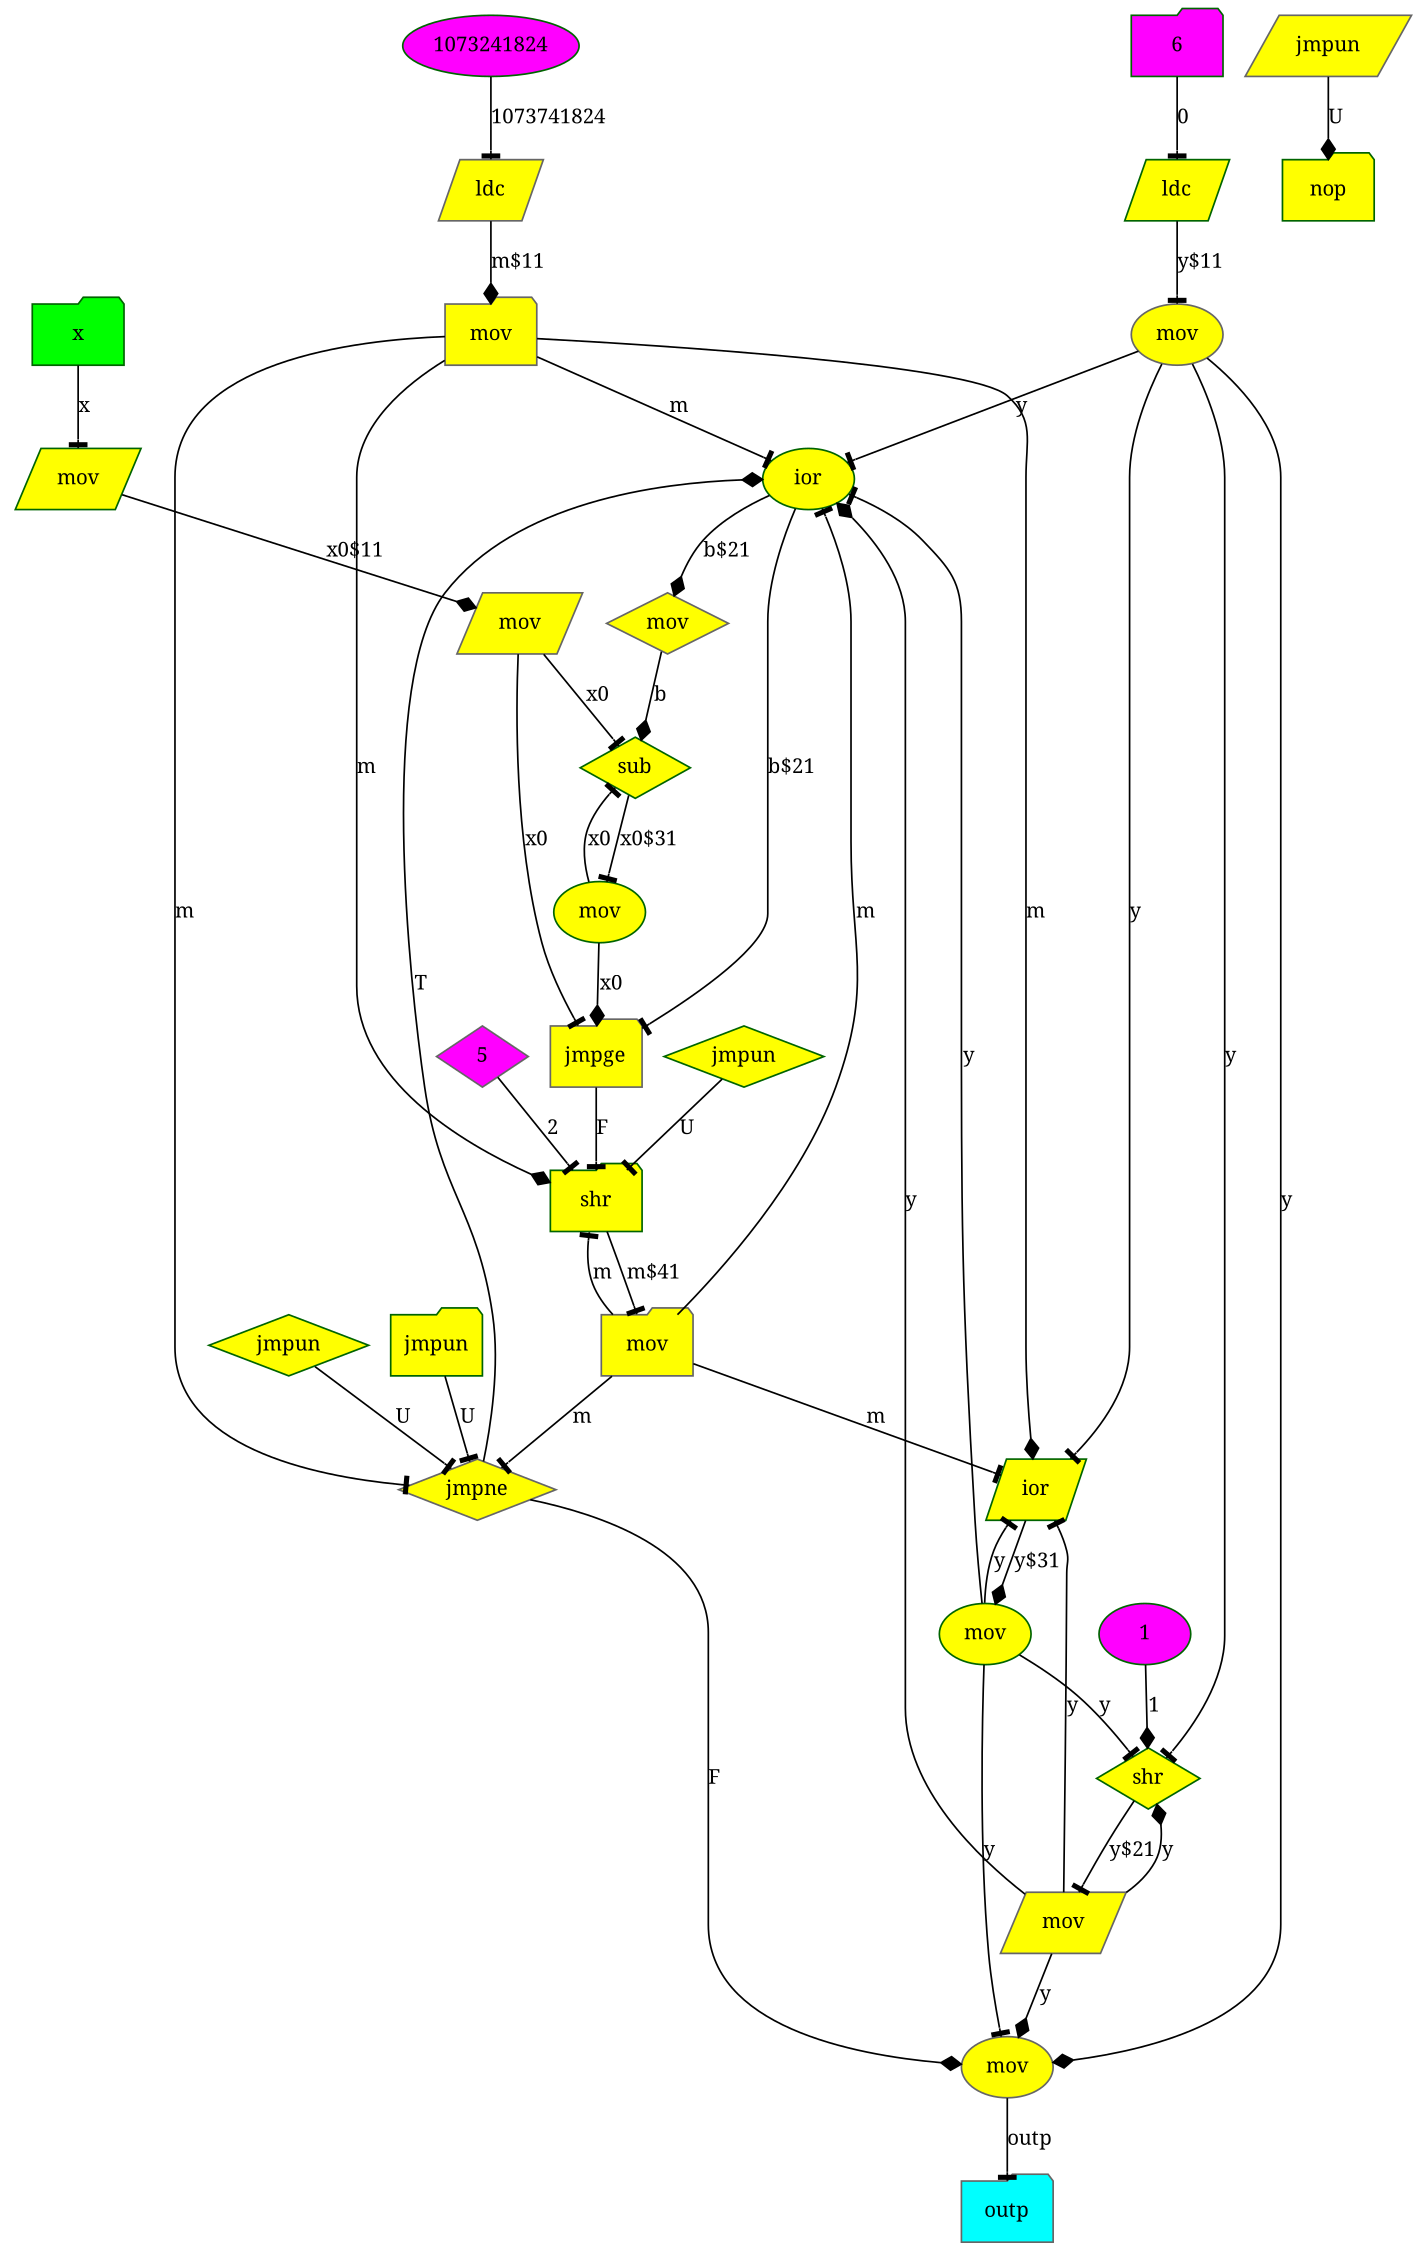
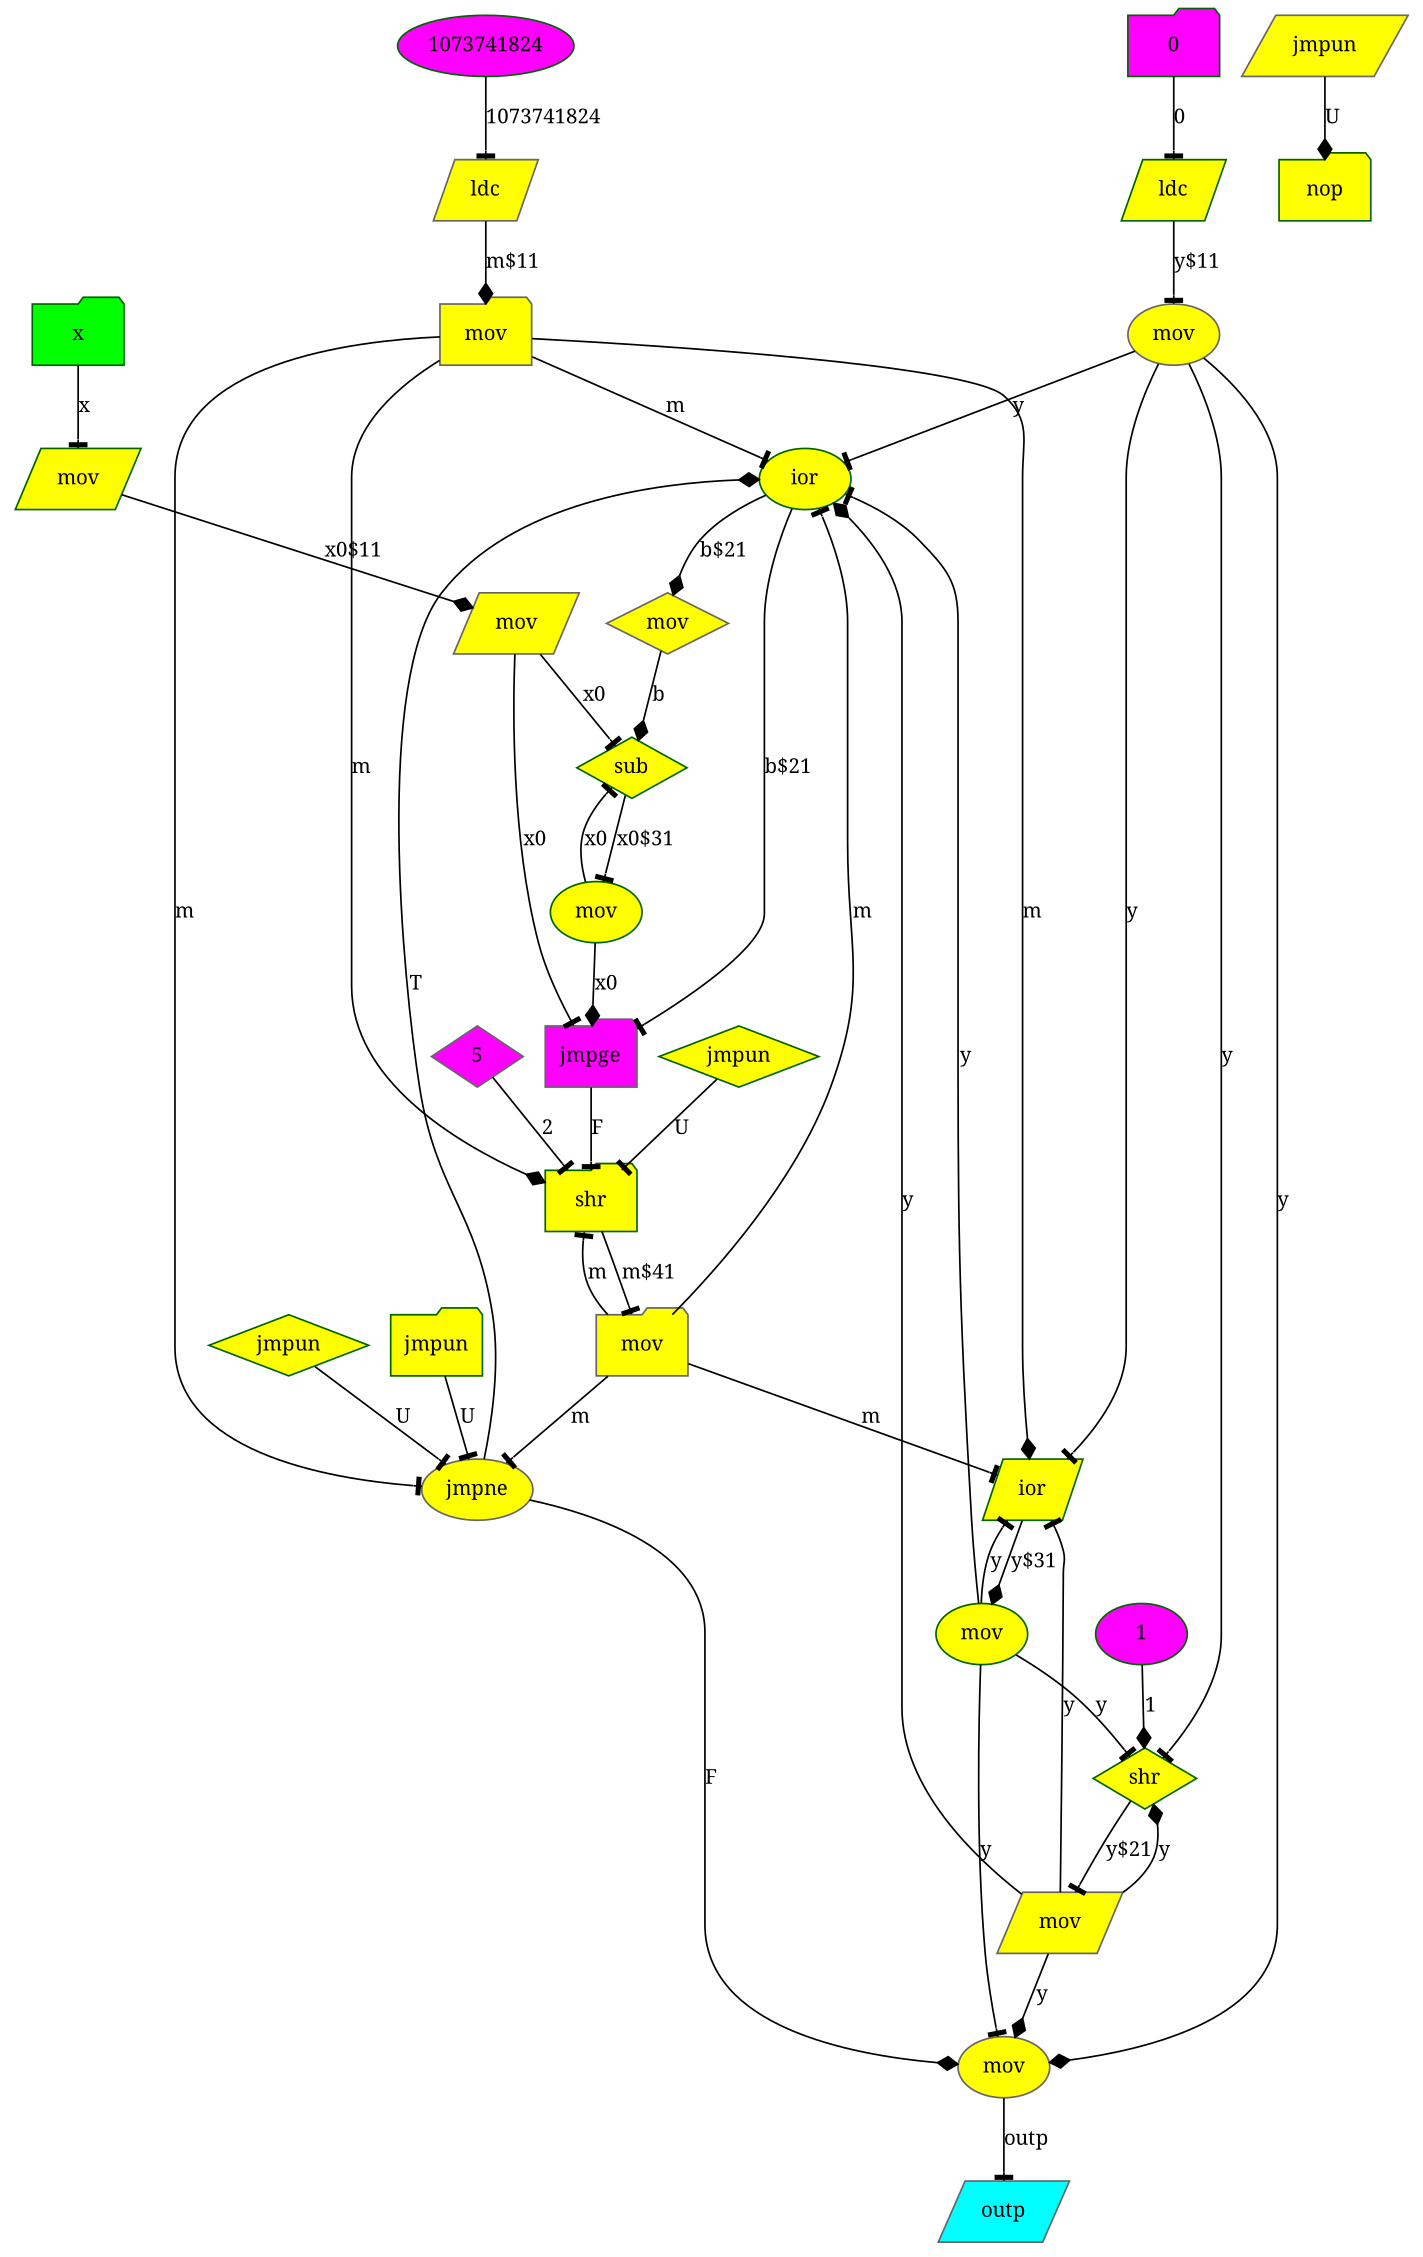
(491, 46) -> (486, 46)
(1177, 46) -> (1174, 46)
(596, 1057) -> (591, 1057)
(477, 1490) -> (477, 1490)
(1007, 2212) -> (1004, 2212)
